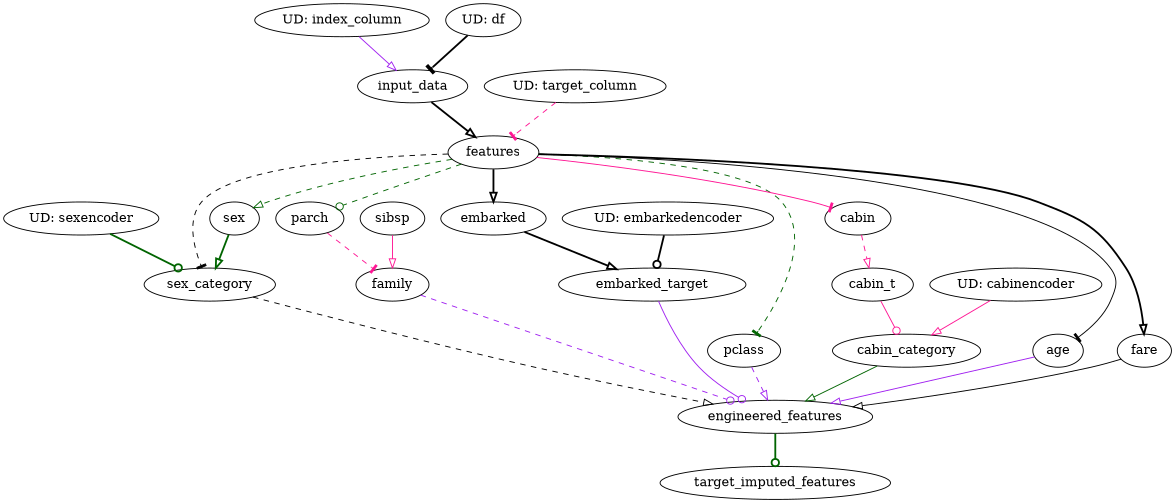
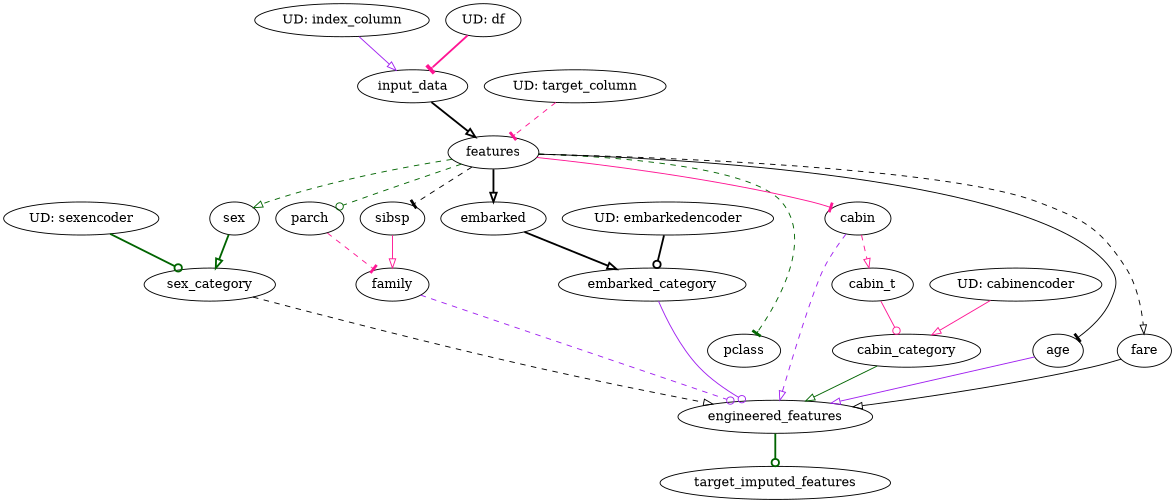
(450, 51) -> (450, 51)
(289, 169) -> (444, 185)
(876, 173) -> (876, 173)
(652, 285) -> (652, 285)
(758, 379) -> (808, 310)
